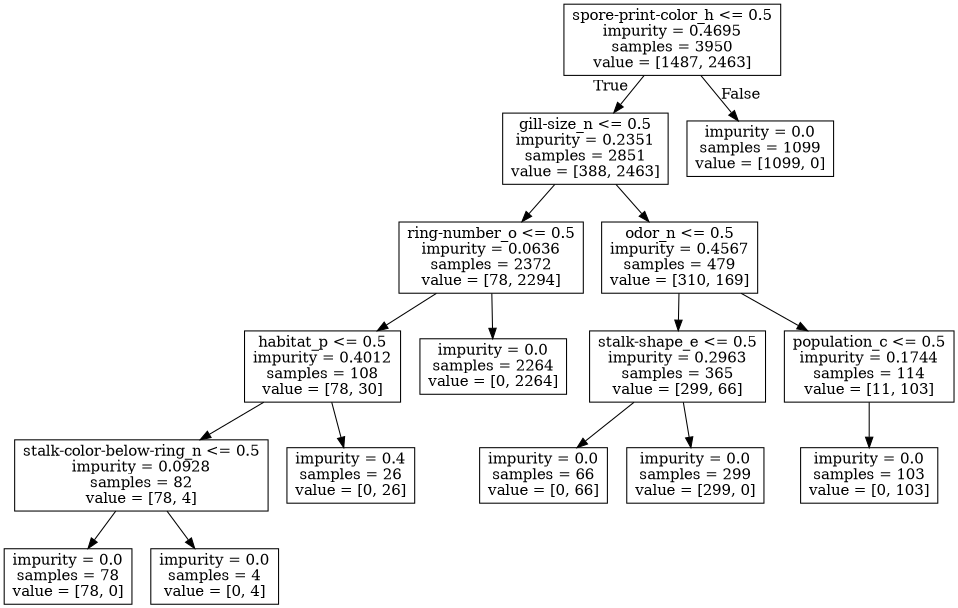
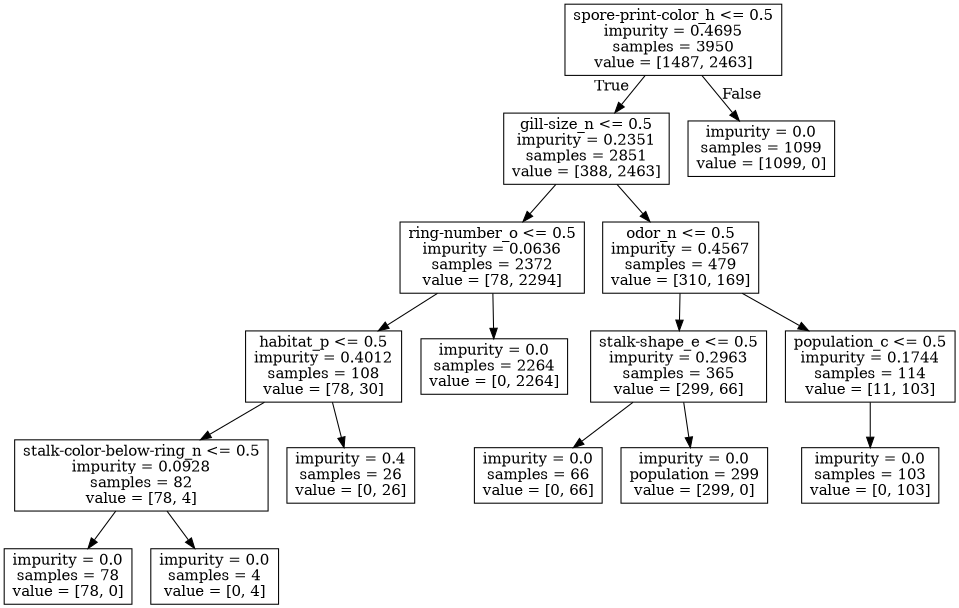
(695, 475) -> (694, 475)
